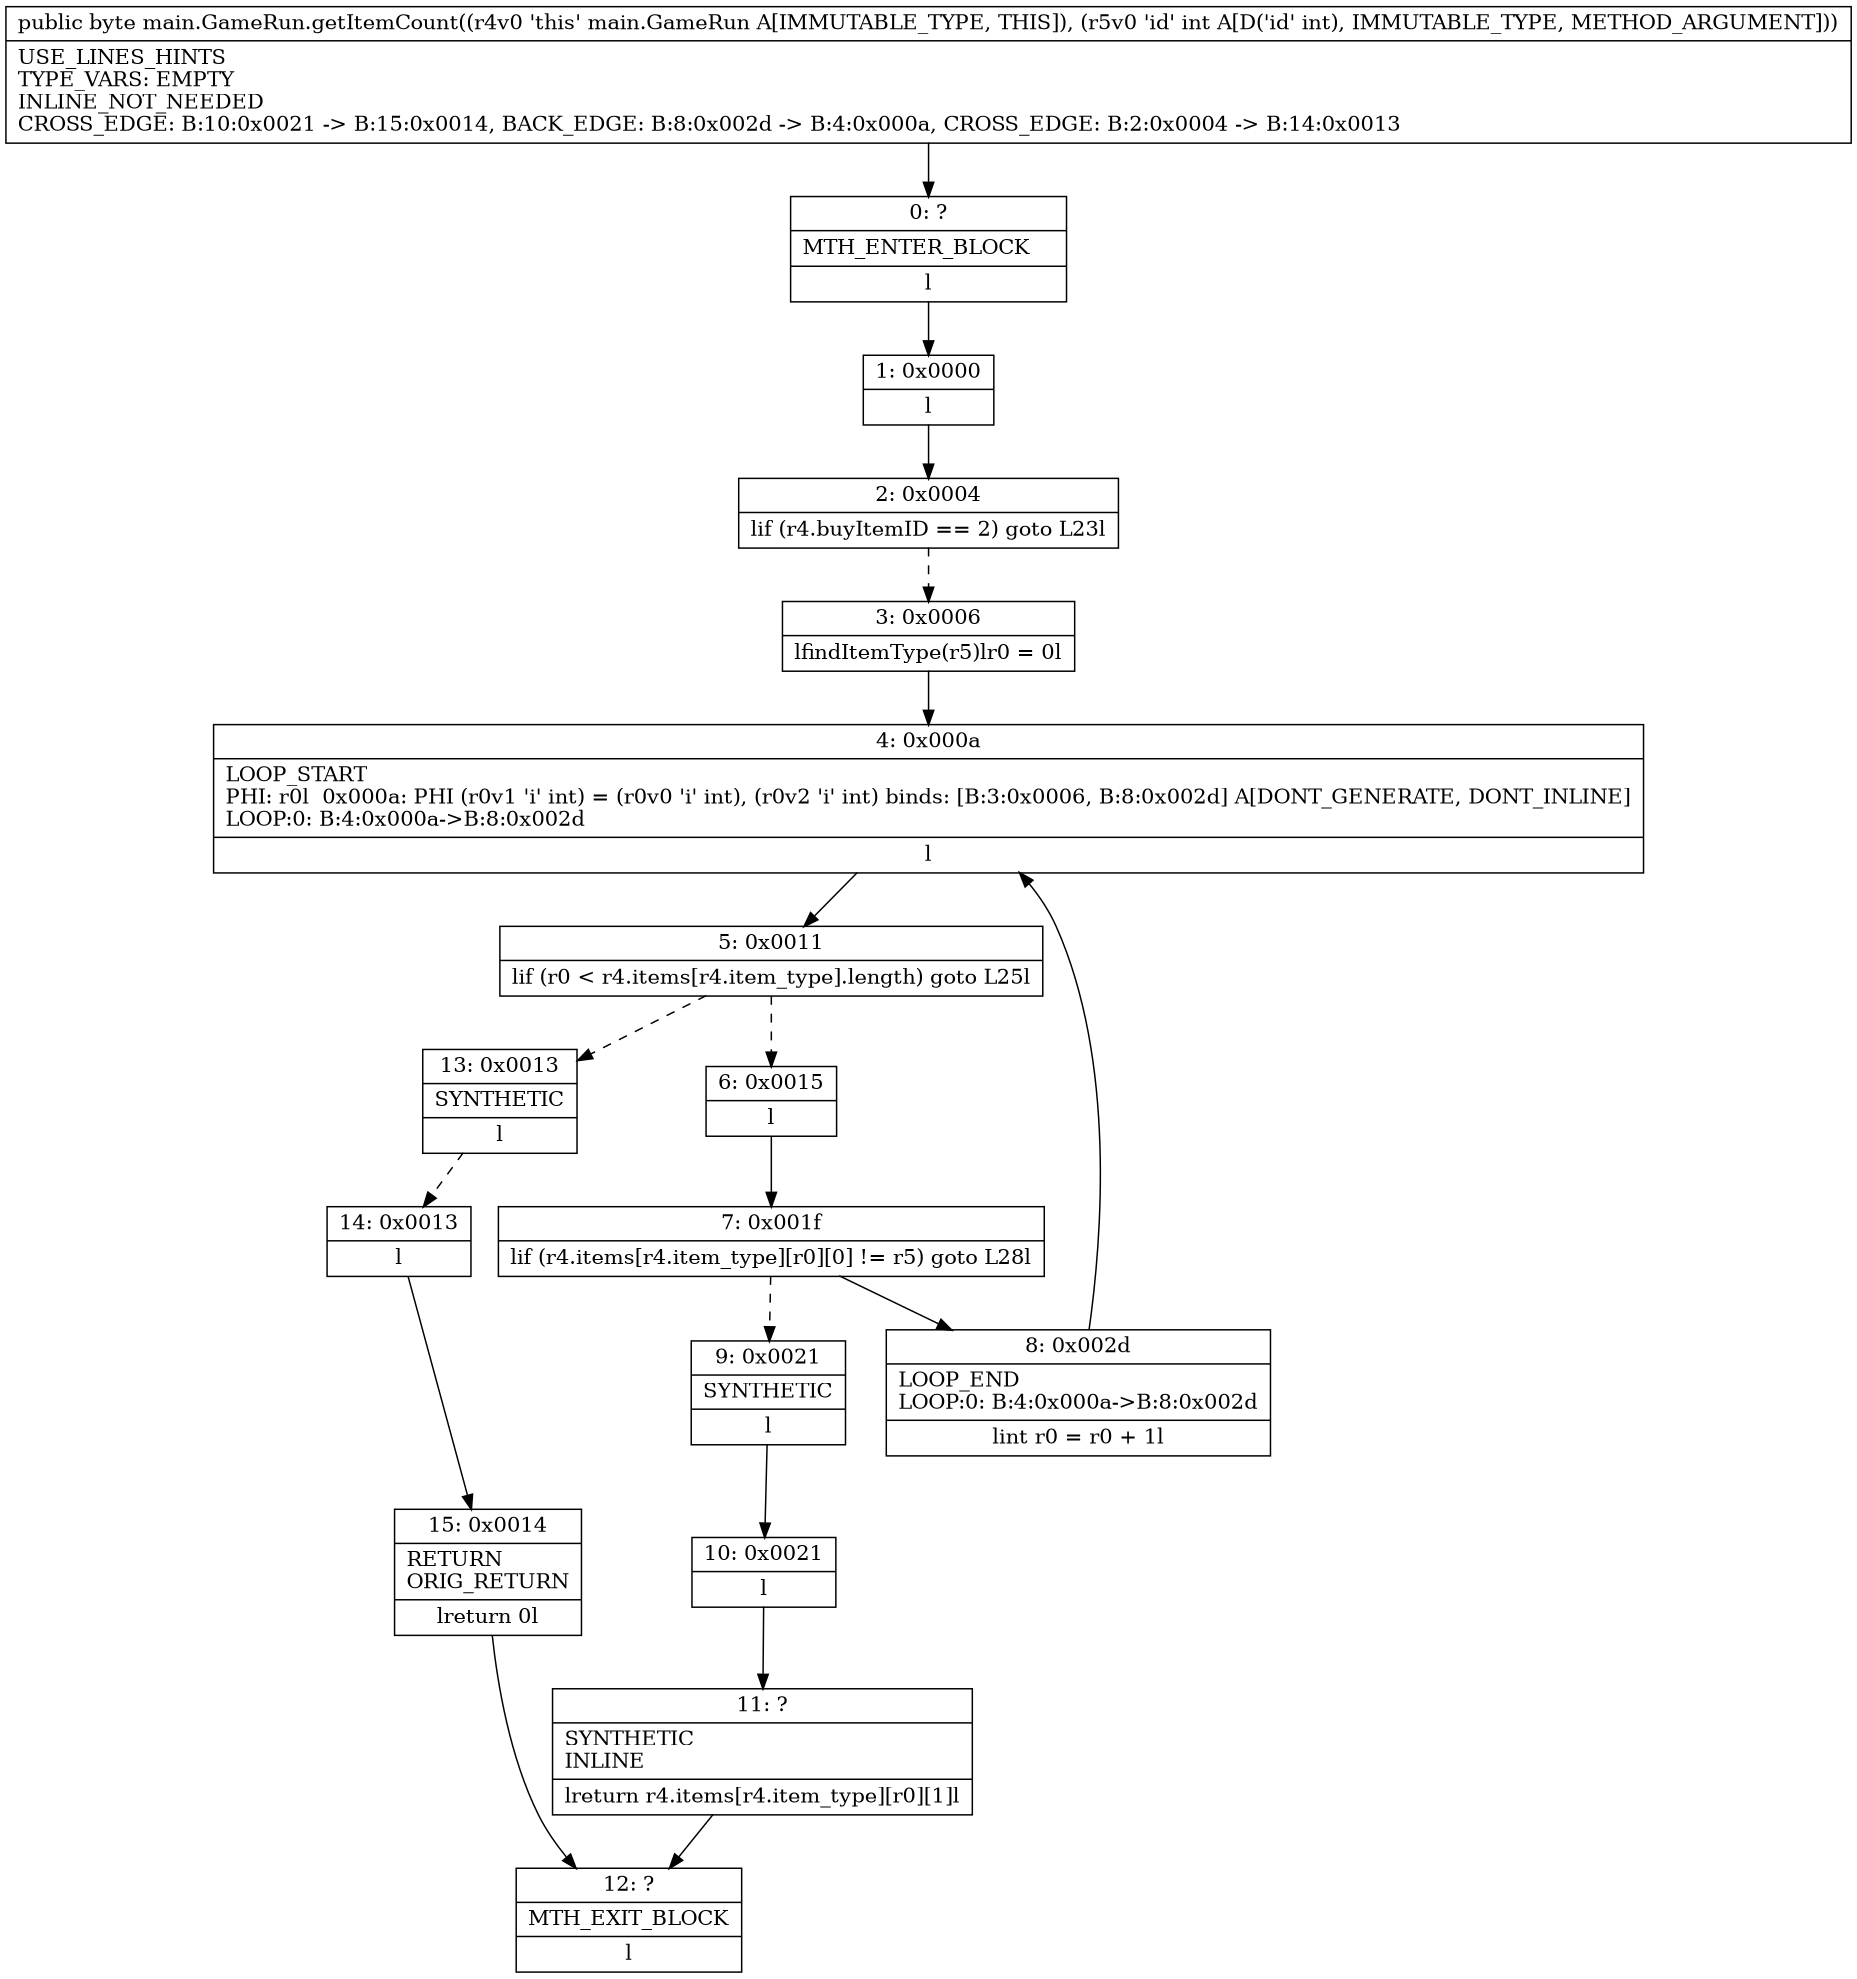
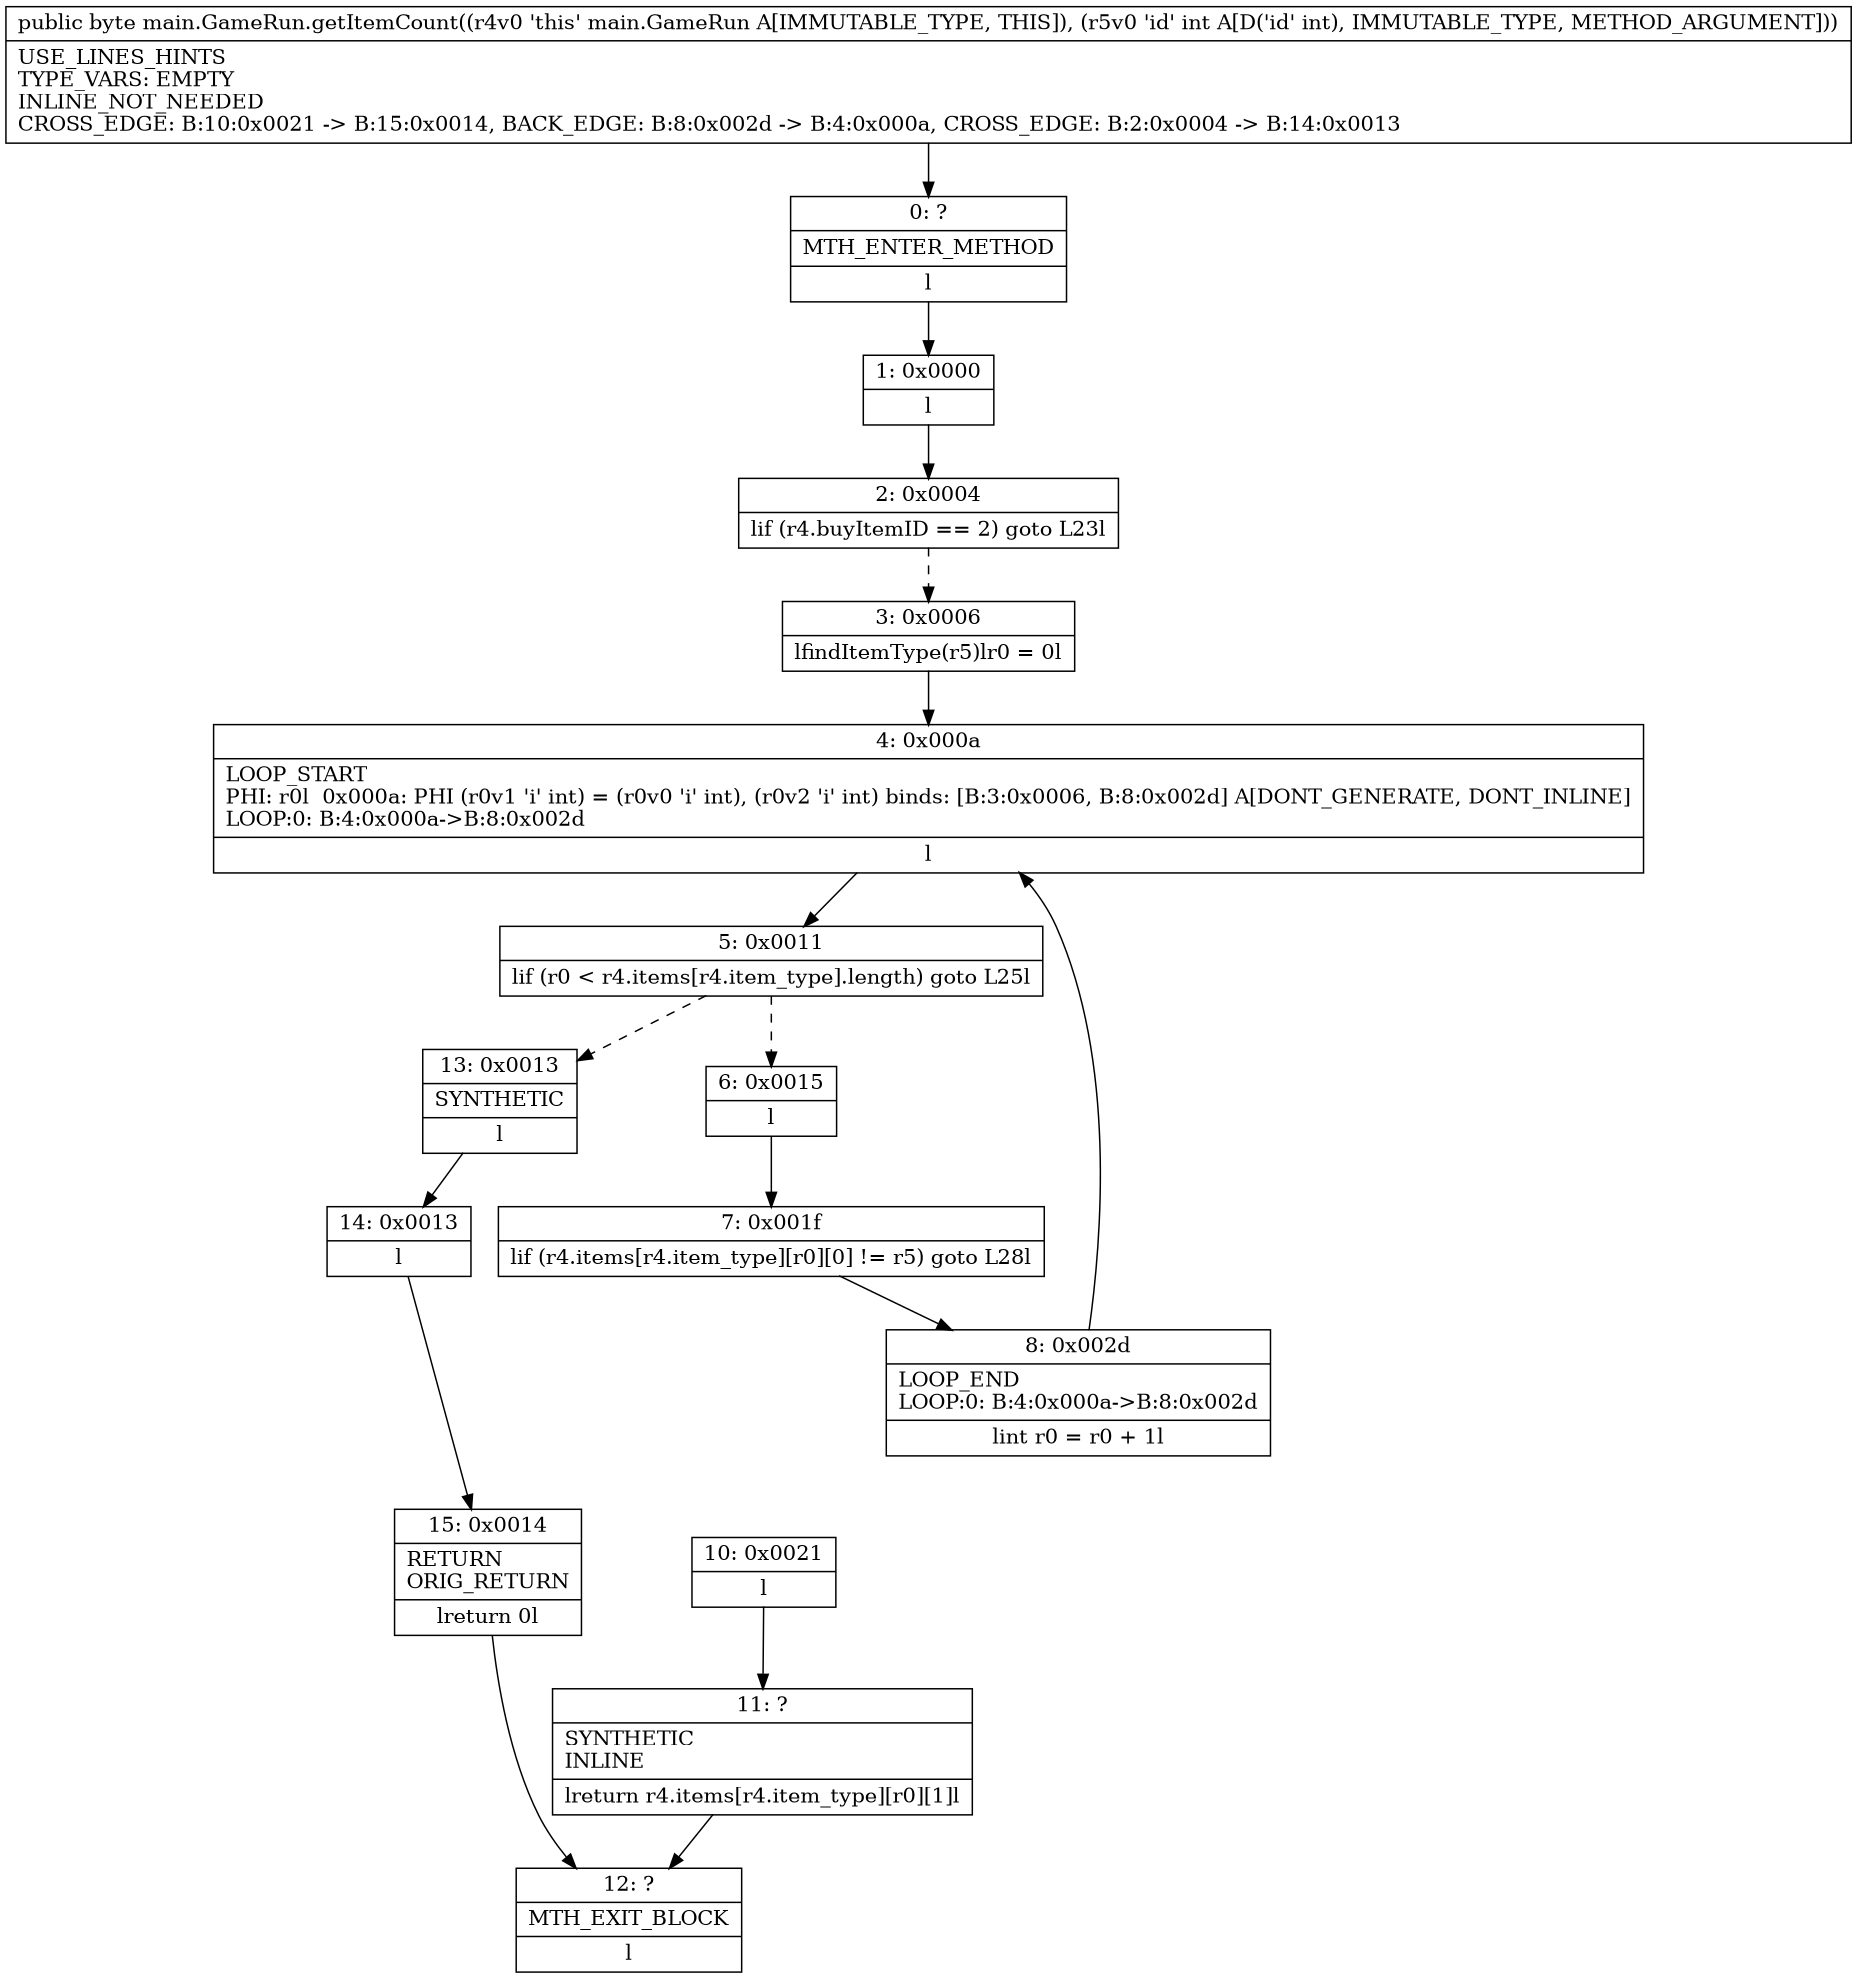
(917, 248) -> (929, 248)
(448, 1174) -> (448, 1174)
(768, 1393) -> none
